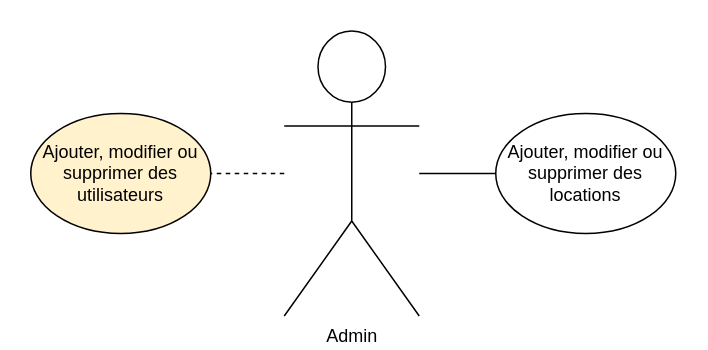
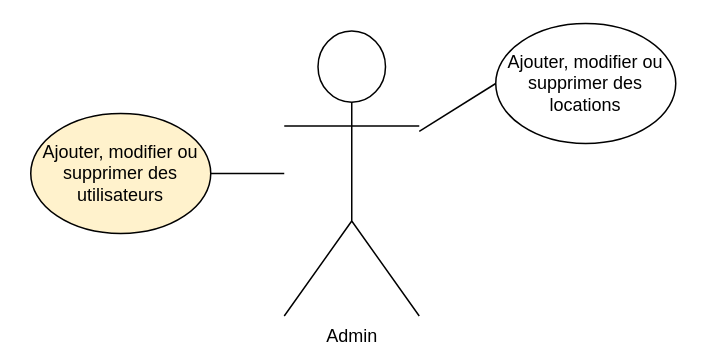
(246, 173) -> (246, 173)
(586, 173) -> (586, 83)
